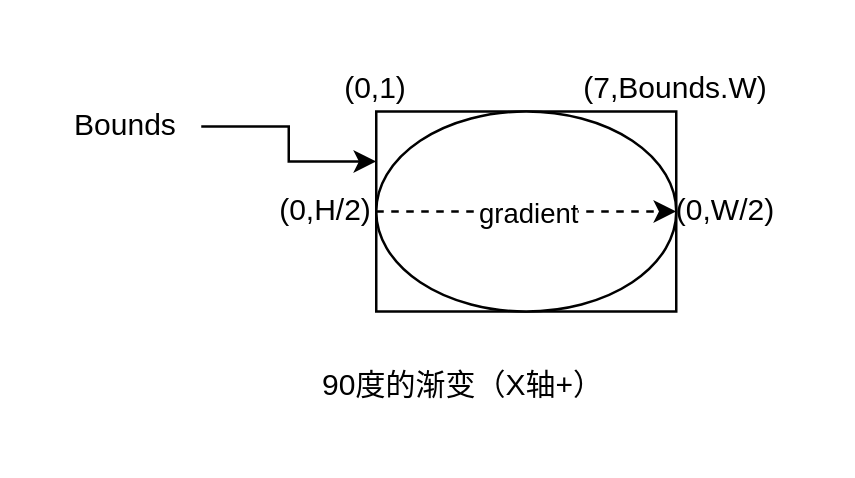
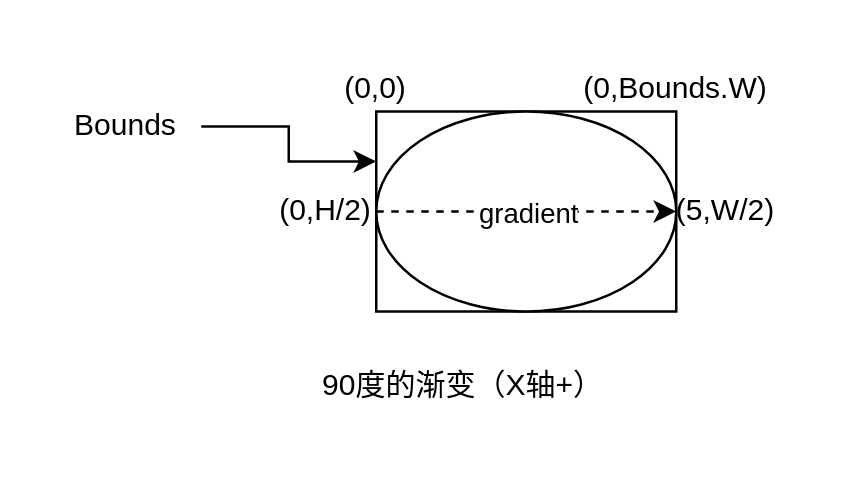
(376, 89) -> (376, 89)
(676, 89) -> (676, 89)
(726, 211) -> (726, 211)
